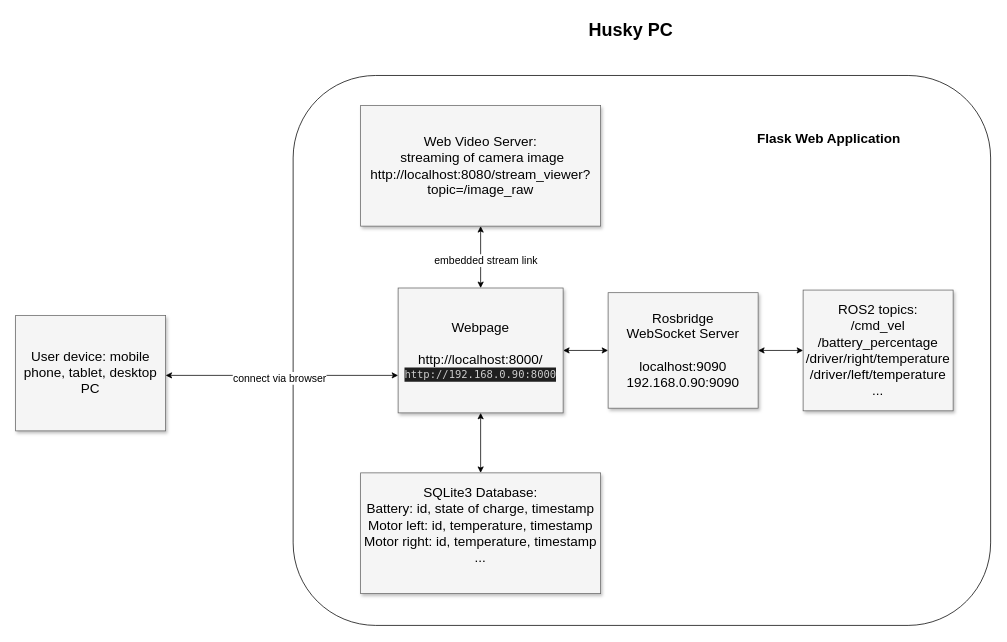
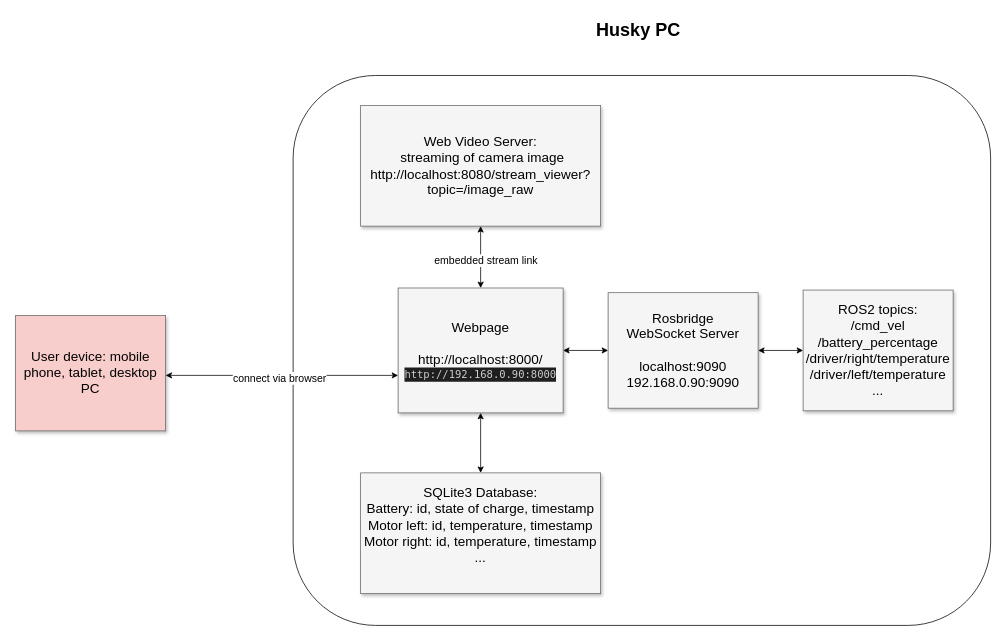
(630, 30) -> (638, 30)
(828, 139) -> none
(90, 373) -> (90, 373)
